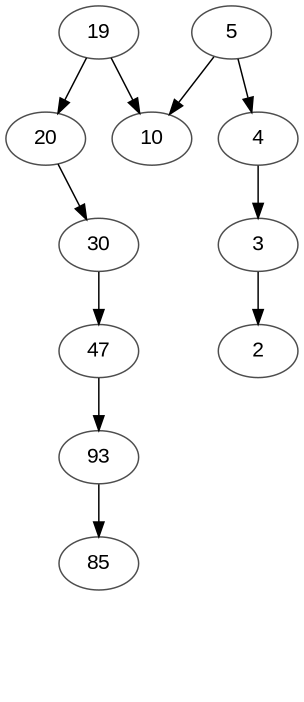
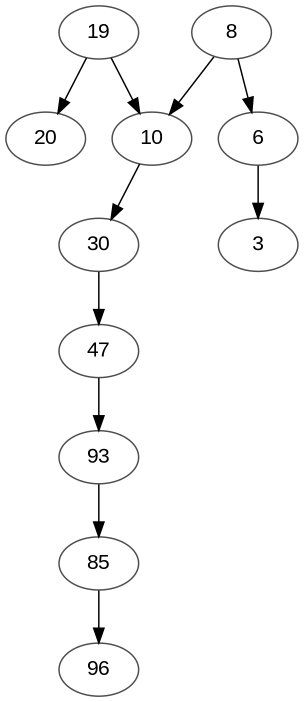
(232, 32) -> (232, 32)
(258, 139) -> (258, 139)
(69, 185) -> (129, 185)
(258, 351) -> none
none -> (99, 670)
